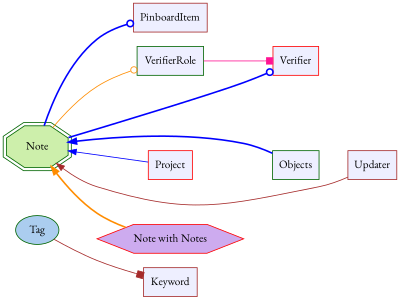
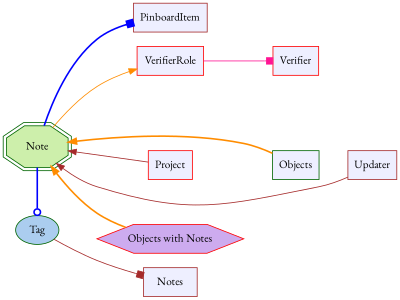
(170, 61) -> (170, 61)
(74, 65) -> (74, 65)
(88, 93) -> (88, 93)
(168, 107) -> (37, 188)
(175, 136) -> (175, 136)
(112, 157) -> (112, 157)
(170, 239) -> (170, 239)
(170, 282) -> (170, 282)
